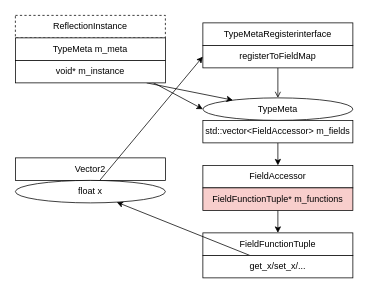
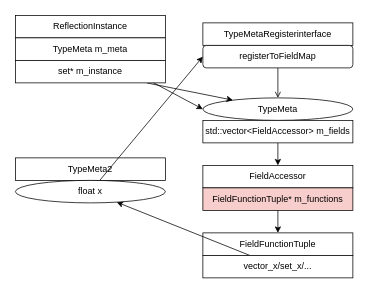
(90, 27) -> (90, 27)
(278, 57) -> (278, 57)
(90, 72) -> (90, 72)
(90, 169) -> (90, 169)
(278, 267) -> (278, 267)
